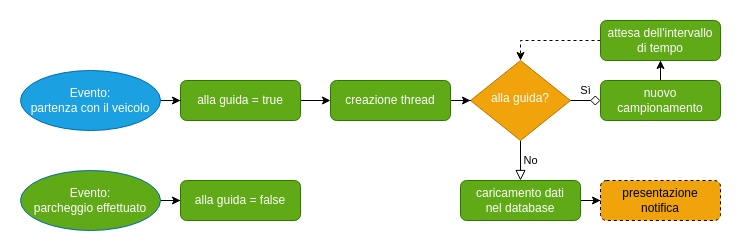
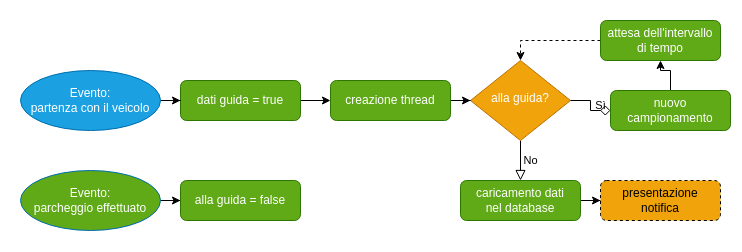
(241, 101) -> (241, 101)
(661, 101) -> (671, 111)
